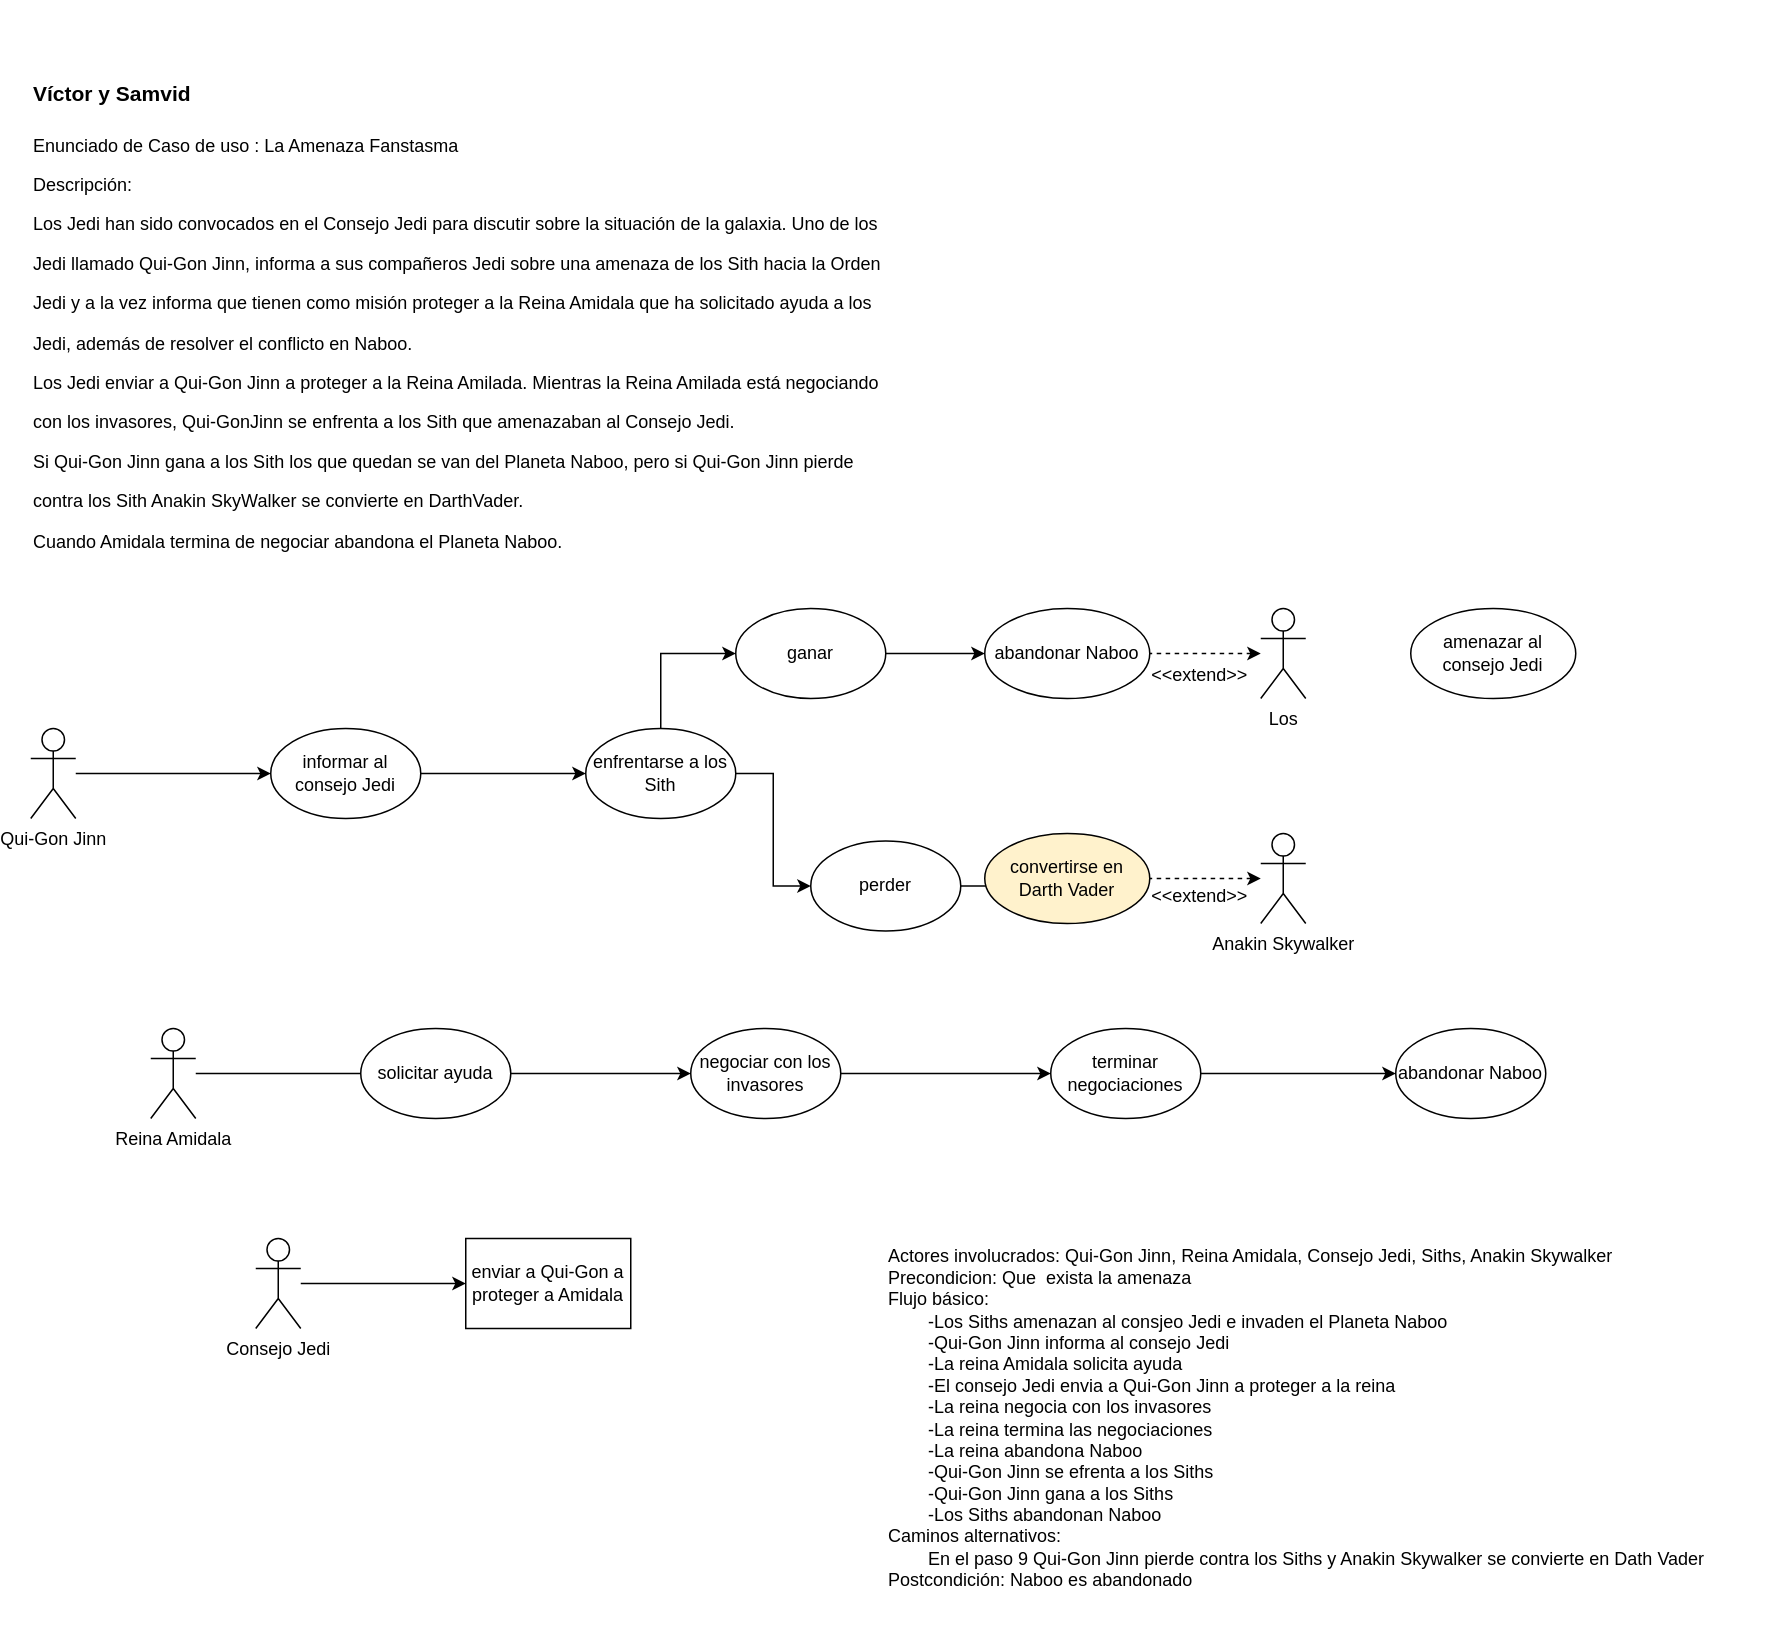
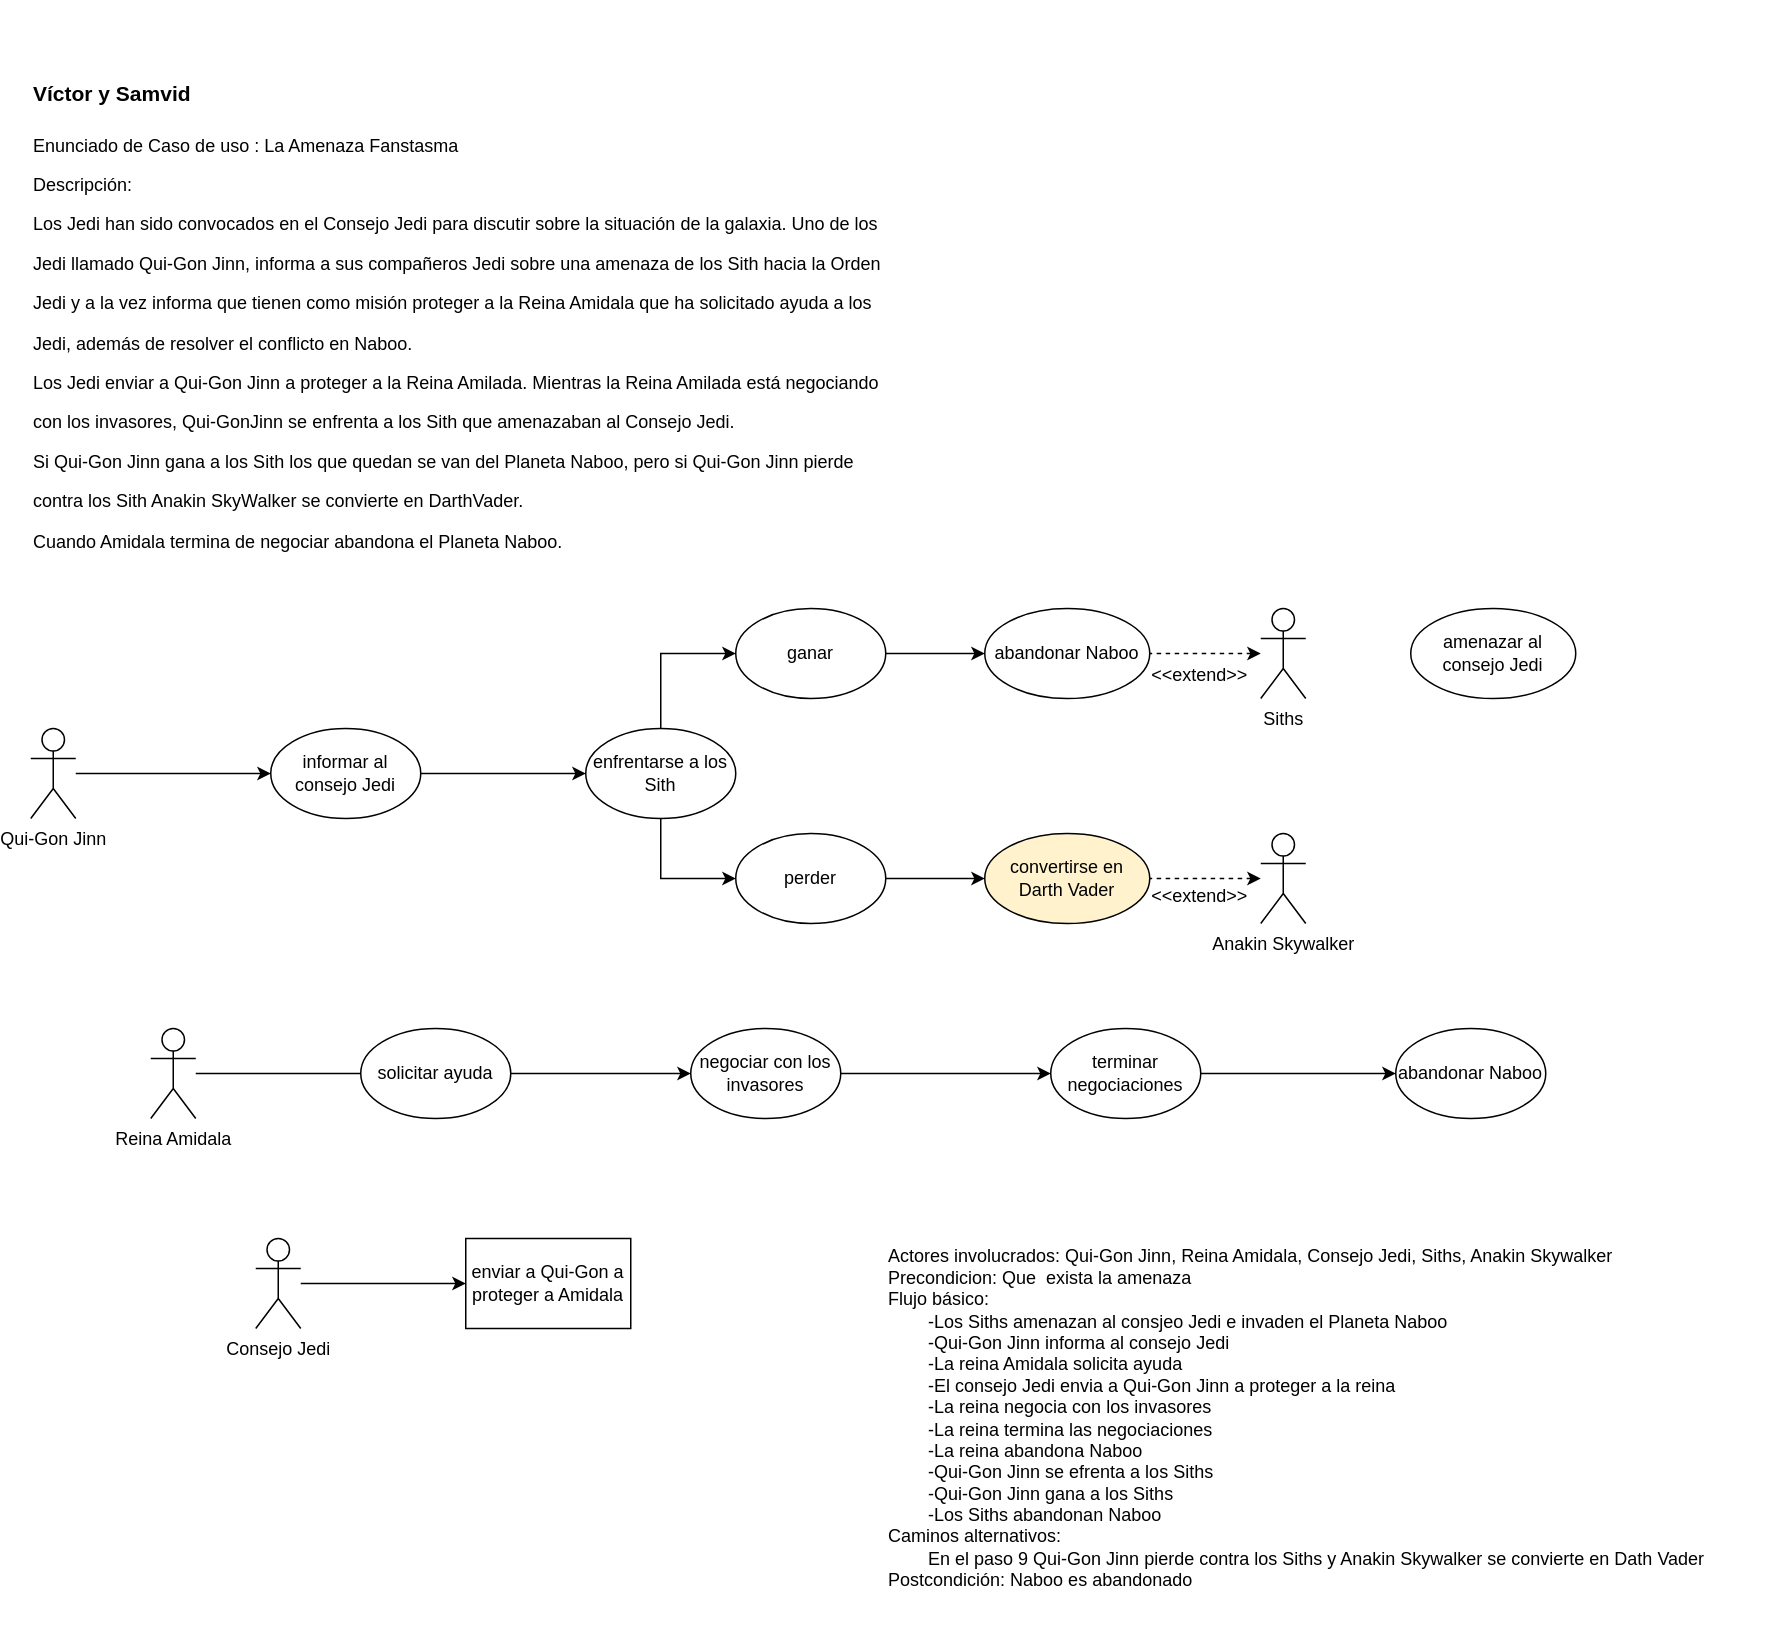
(1284, 720) -> (1284, 720)
(886, 886) -> (811, 878)
